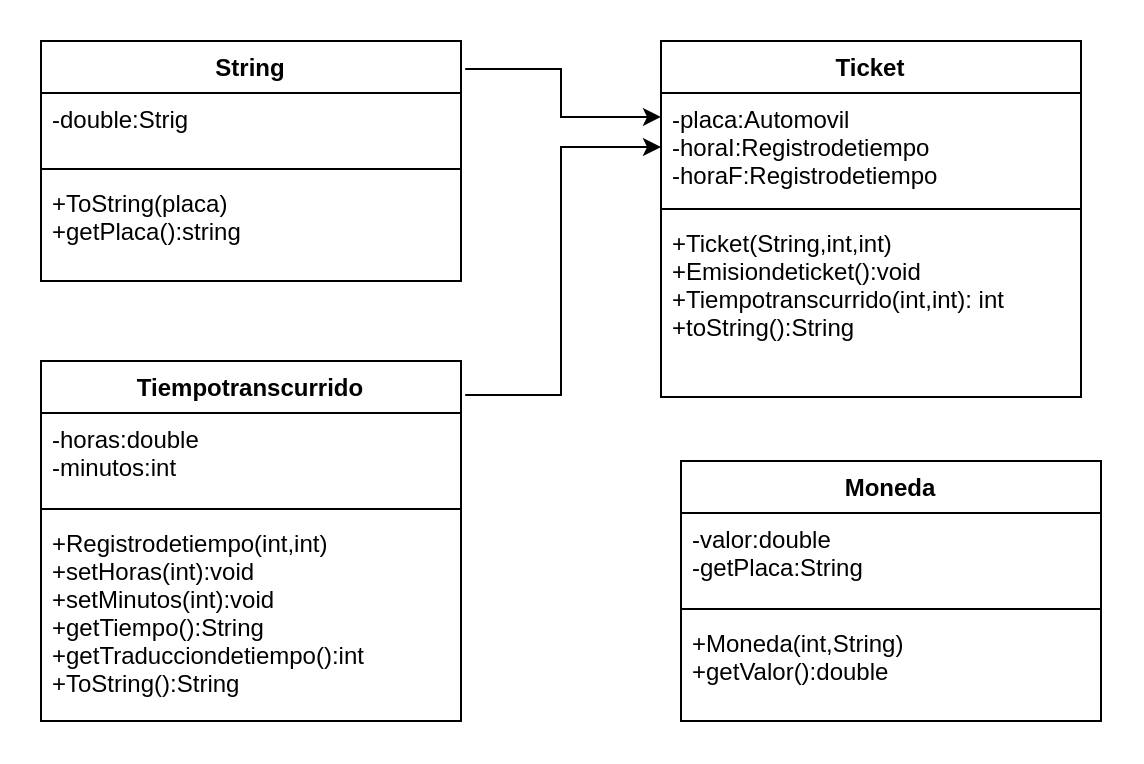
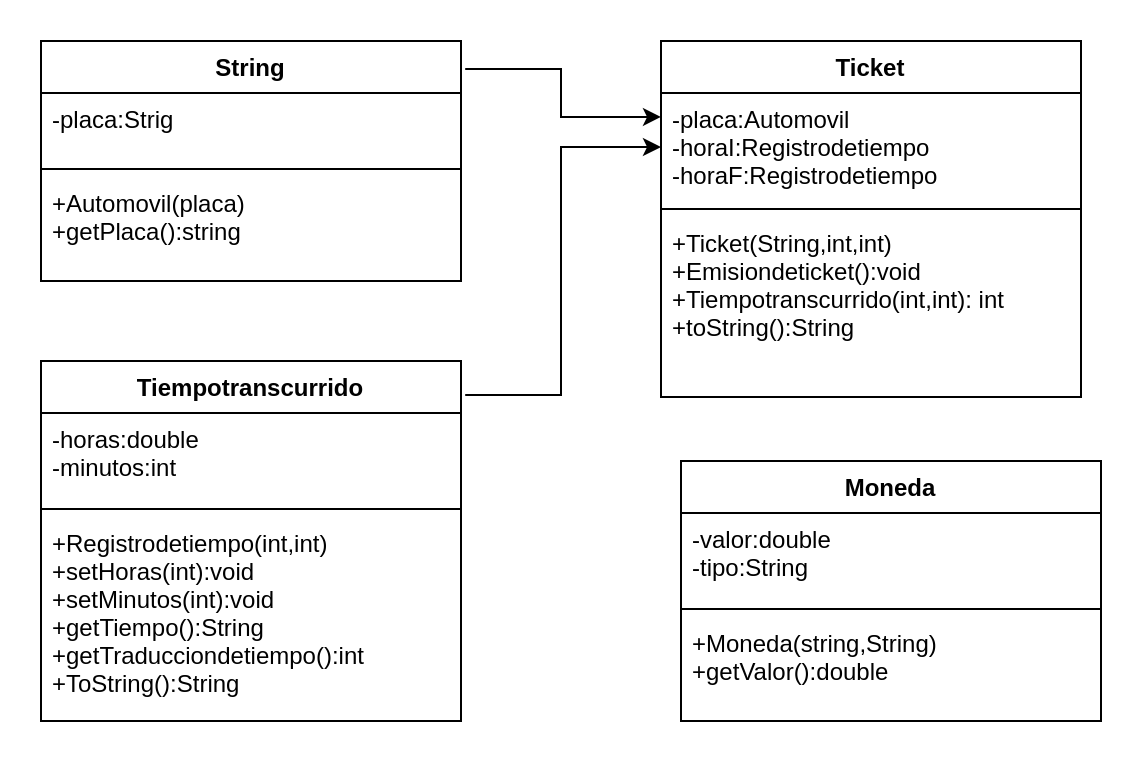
(130, 120) -> (123, 120)
(153, 204) -> (157, 204)
(770, 540) -> (770, 540)
(810, 644) -> (830, 644)
